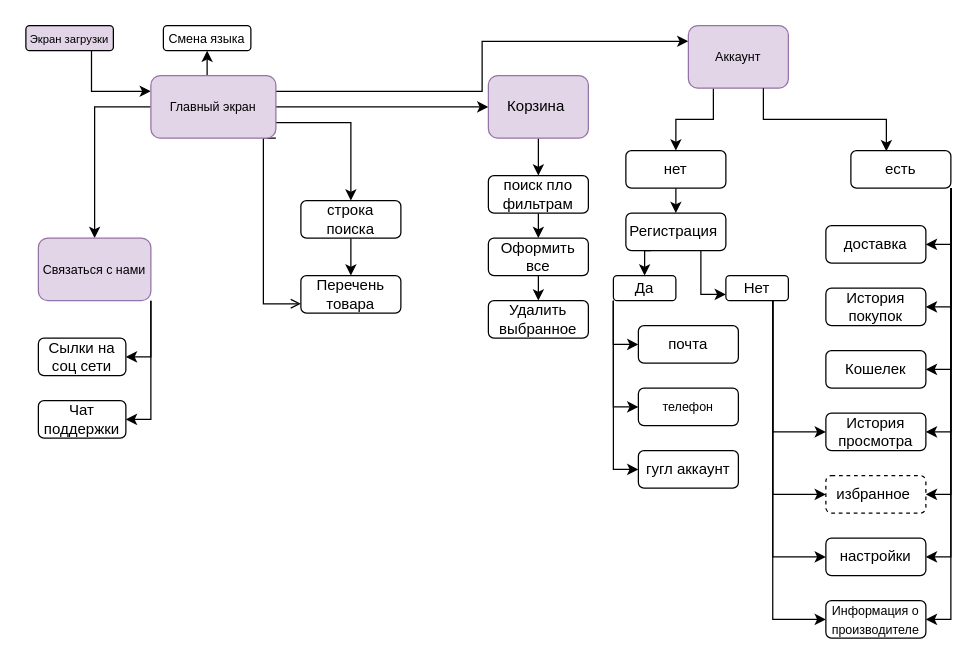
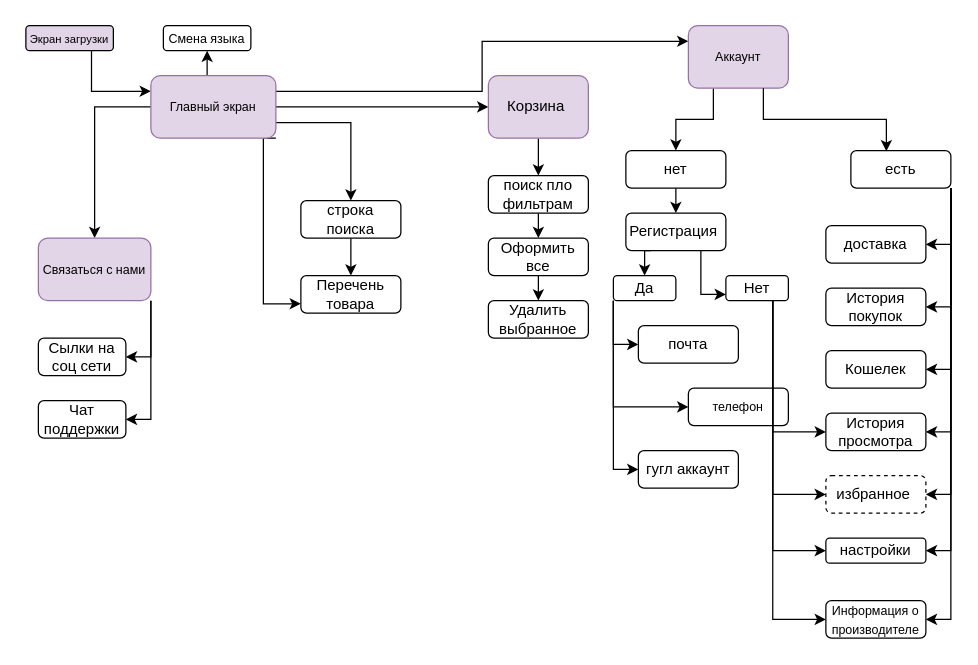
(293, 304) -> (291, 304)
(688, 407) -> (738, 407)
(876, 557) -> (876, 551)
